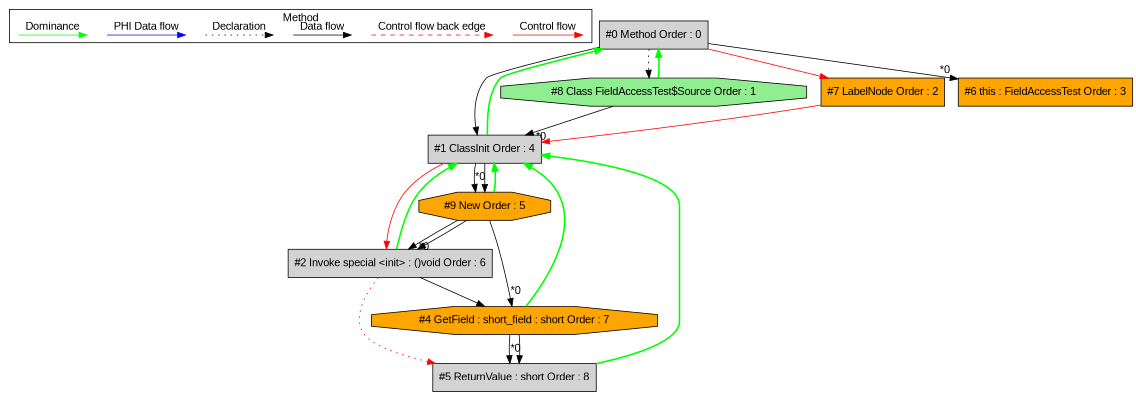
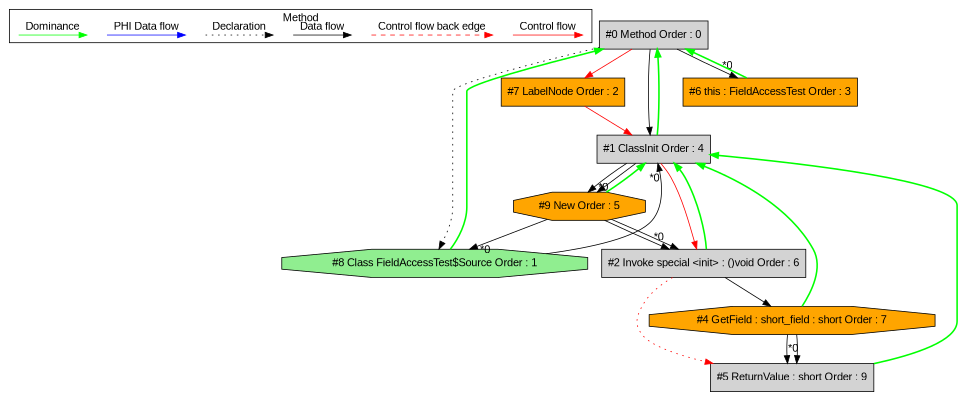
none -> (720, 65)
(502, 259) -> (512, 233)
(515, 378) -> (792, 378)
